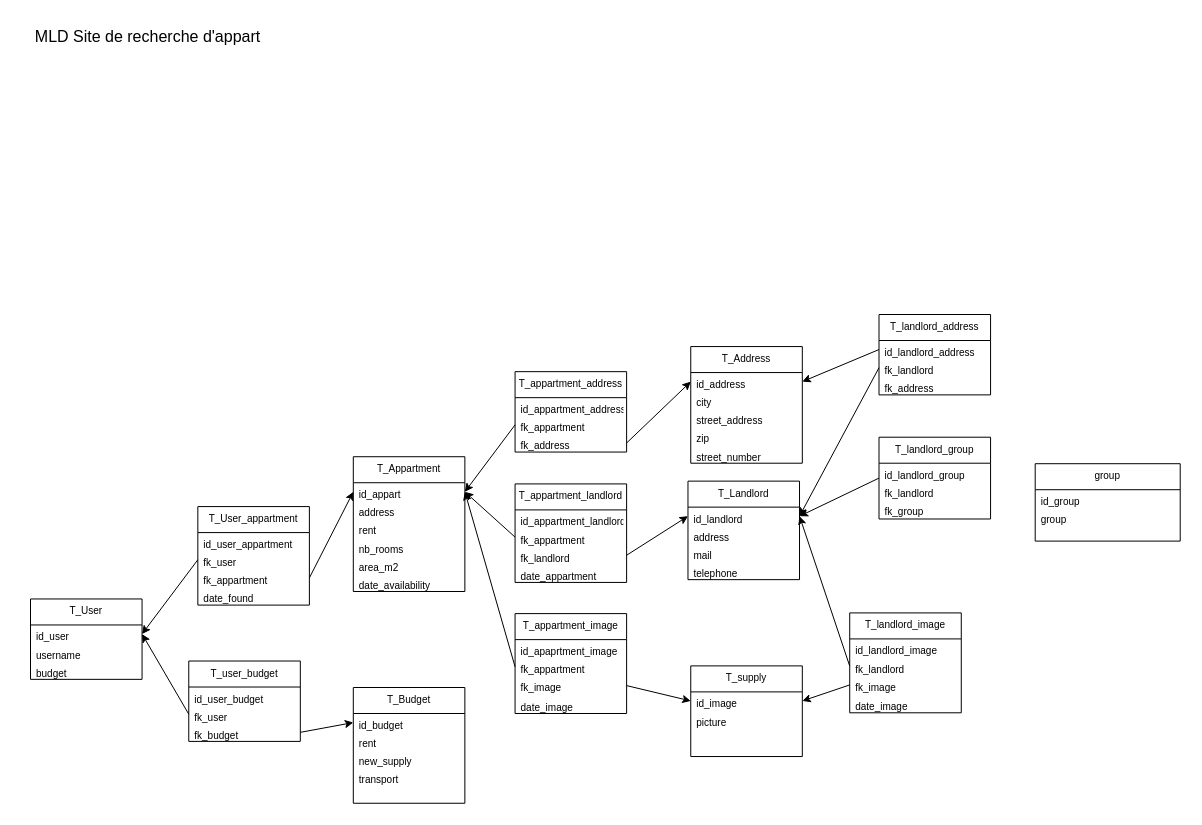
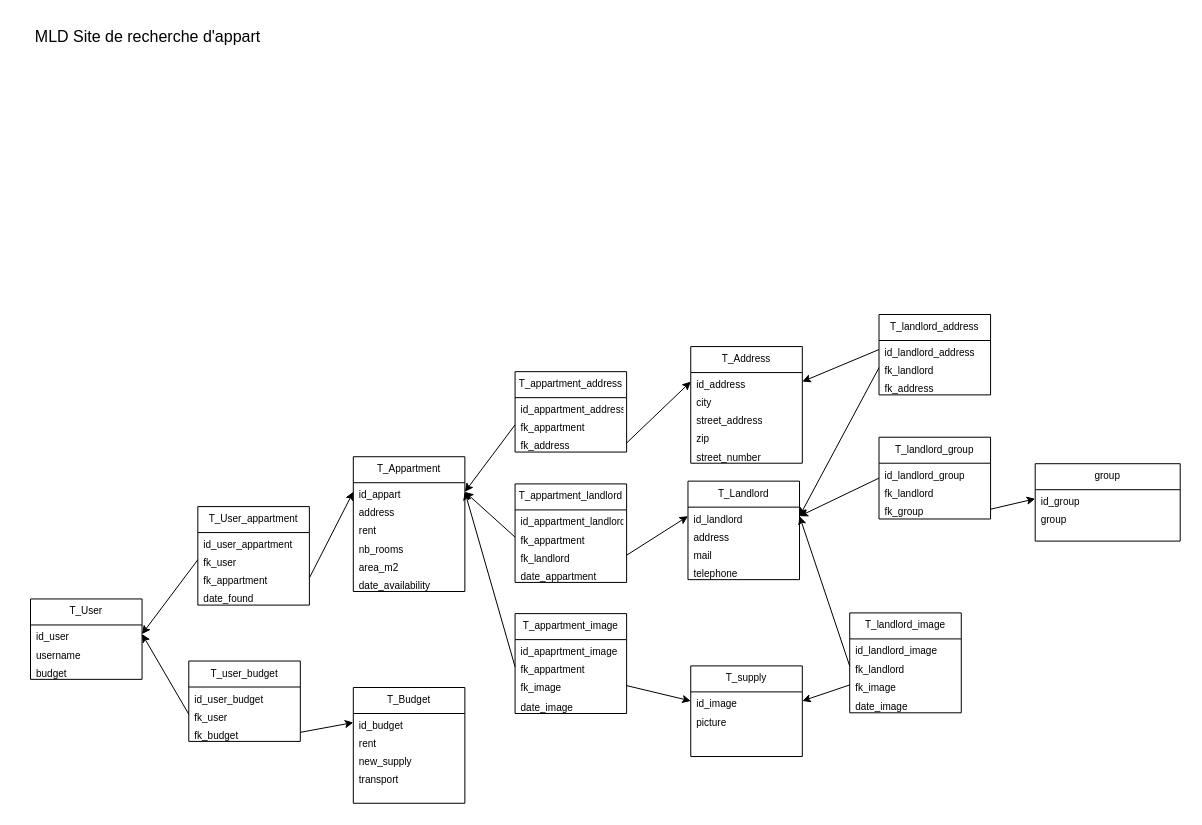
none -> (1010, 505)
